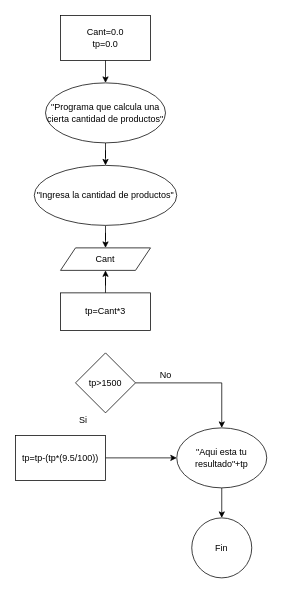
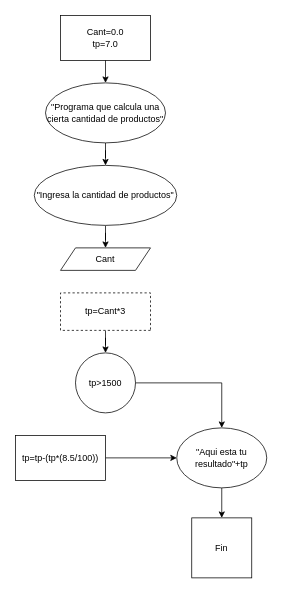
(105, 38) -> (105, 38)
(105, 279) -> (105, 344)
(105, 312) -> (105, 312)
(165, 375) -> none
(105, 383) -> (105, 383)
(83, 420) -> none
(60, 458) -> (60, 458)
(222, 548) -> (222, 548)
